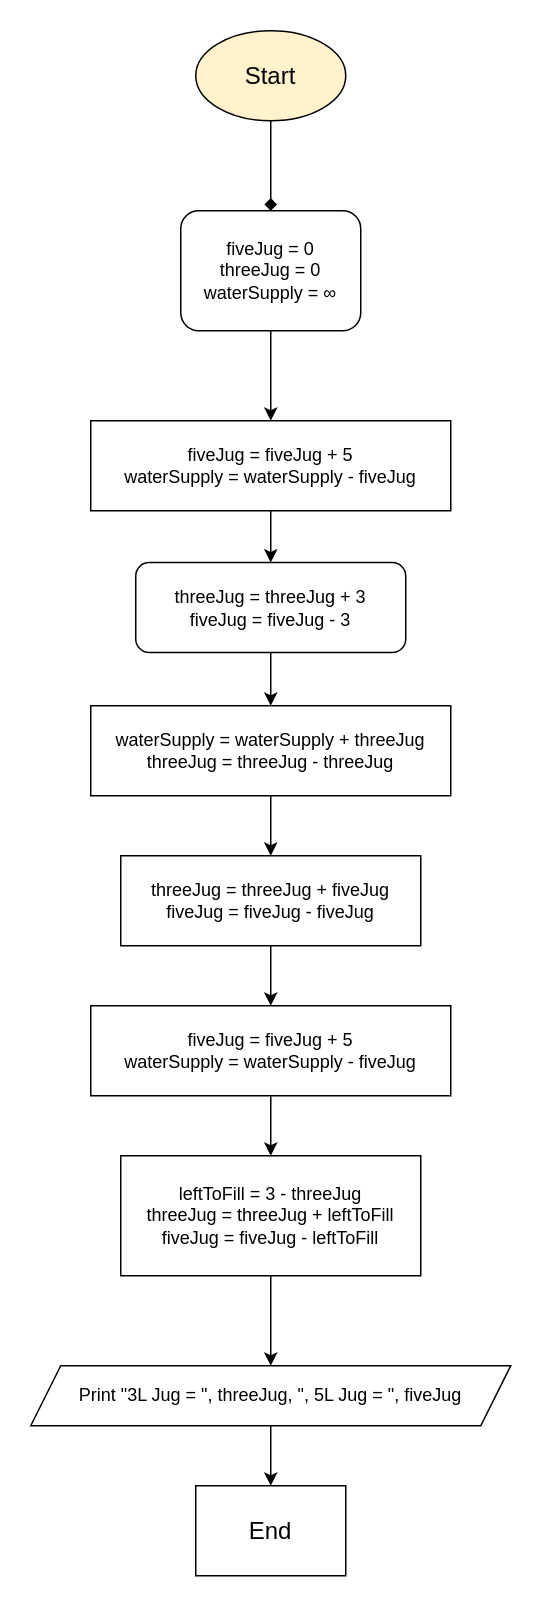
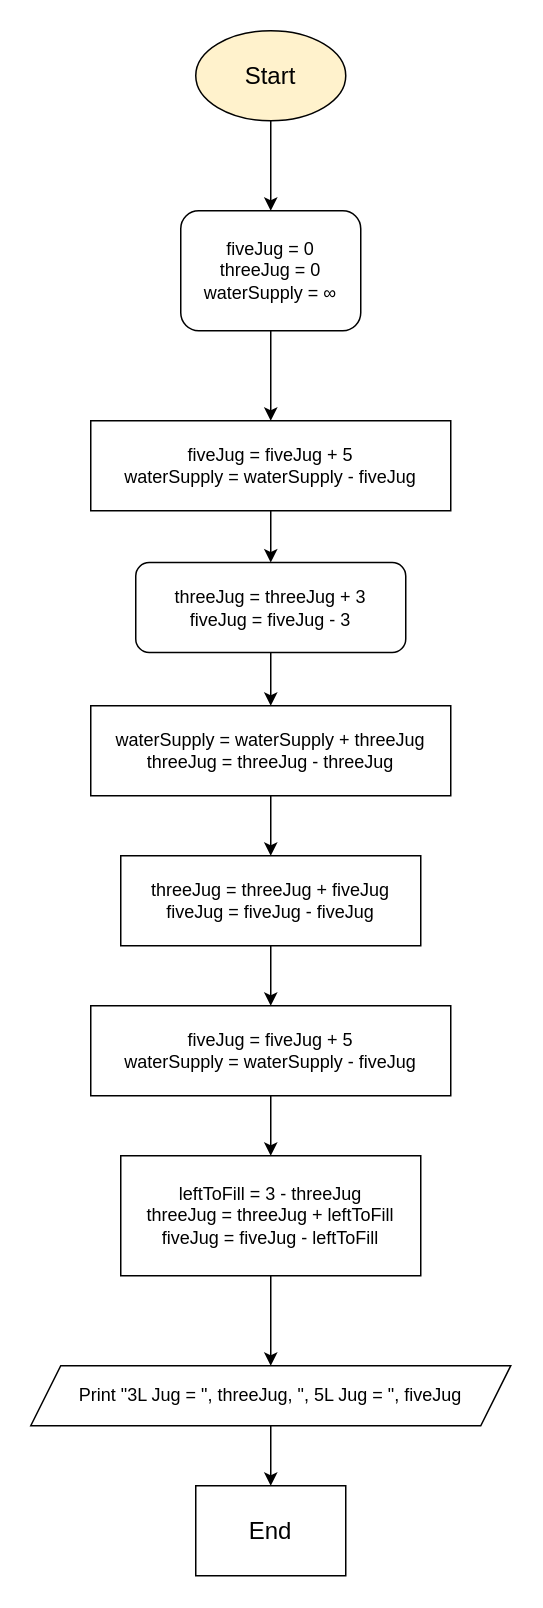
(271, 198) -> (271, 199)
